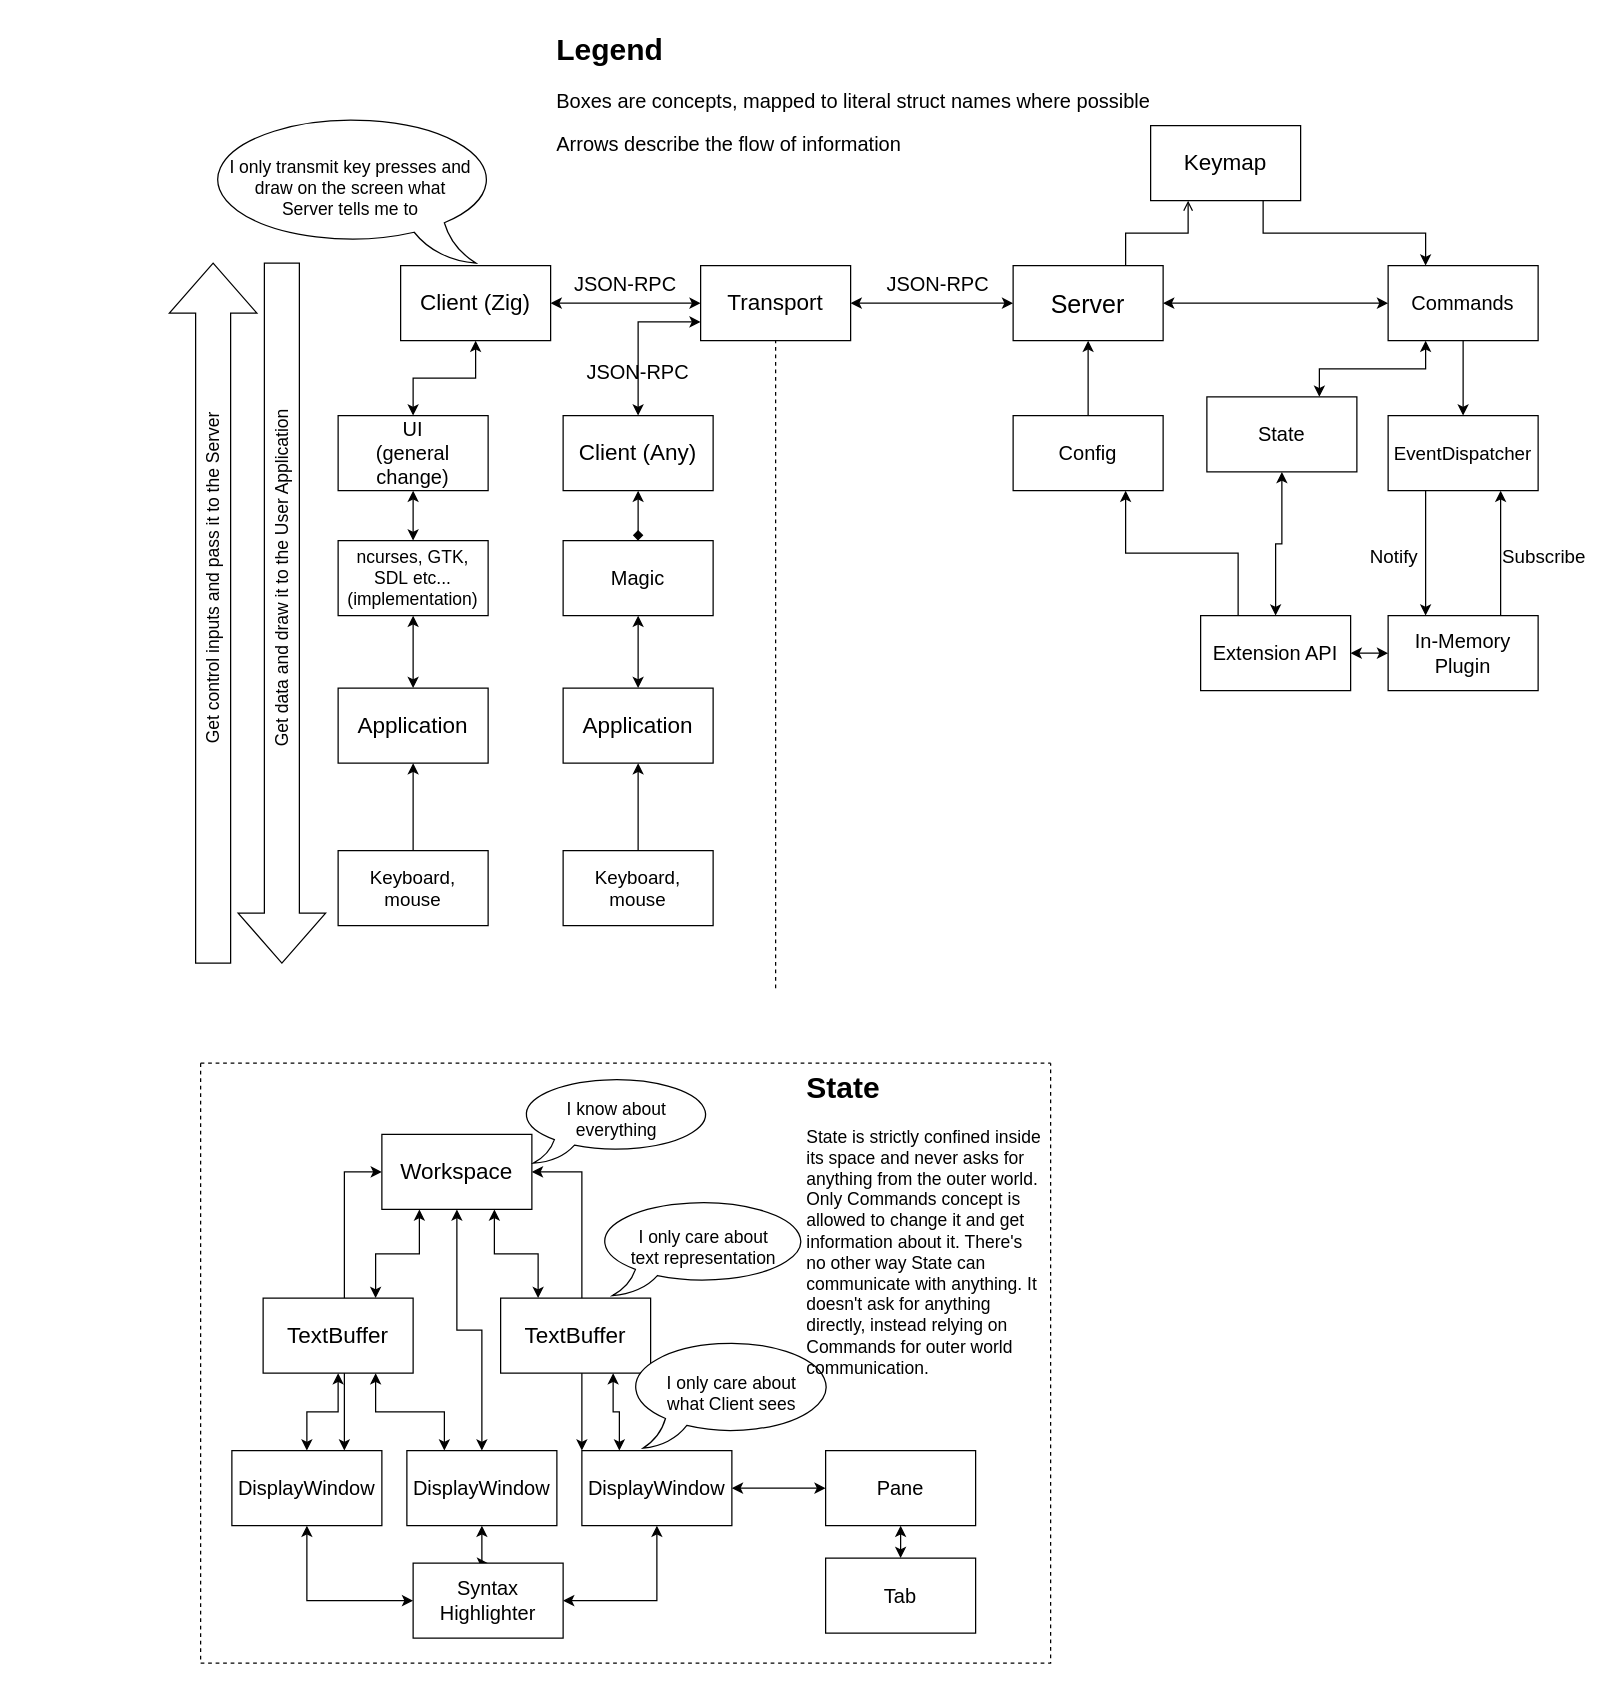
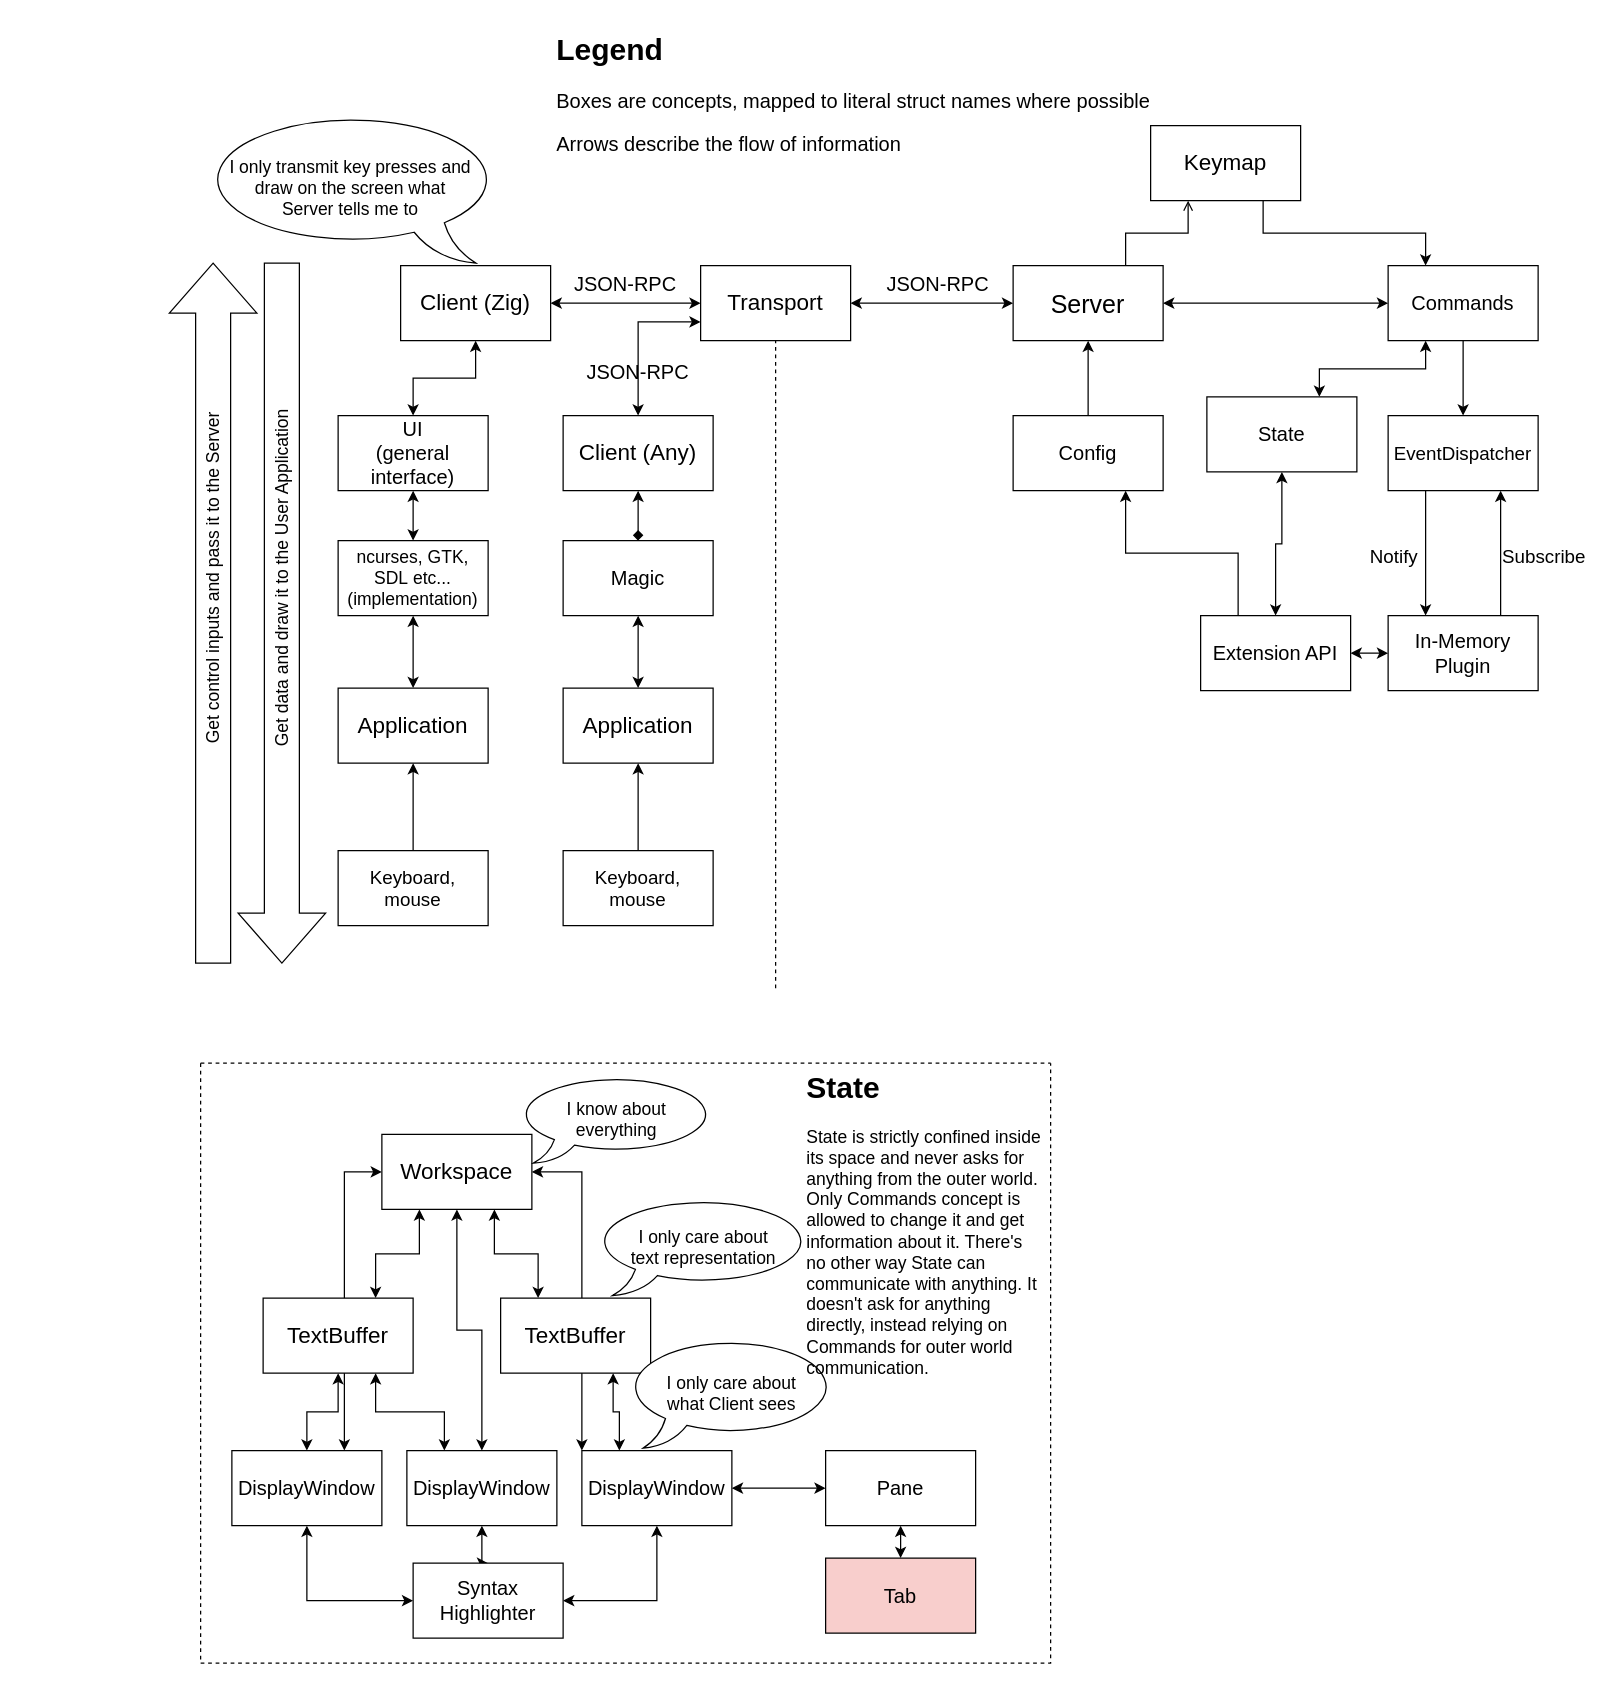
(413, 453) -> (413, 453)
(901, 1596) -> (901, 1596)
